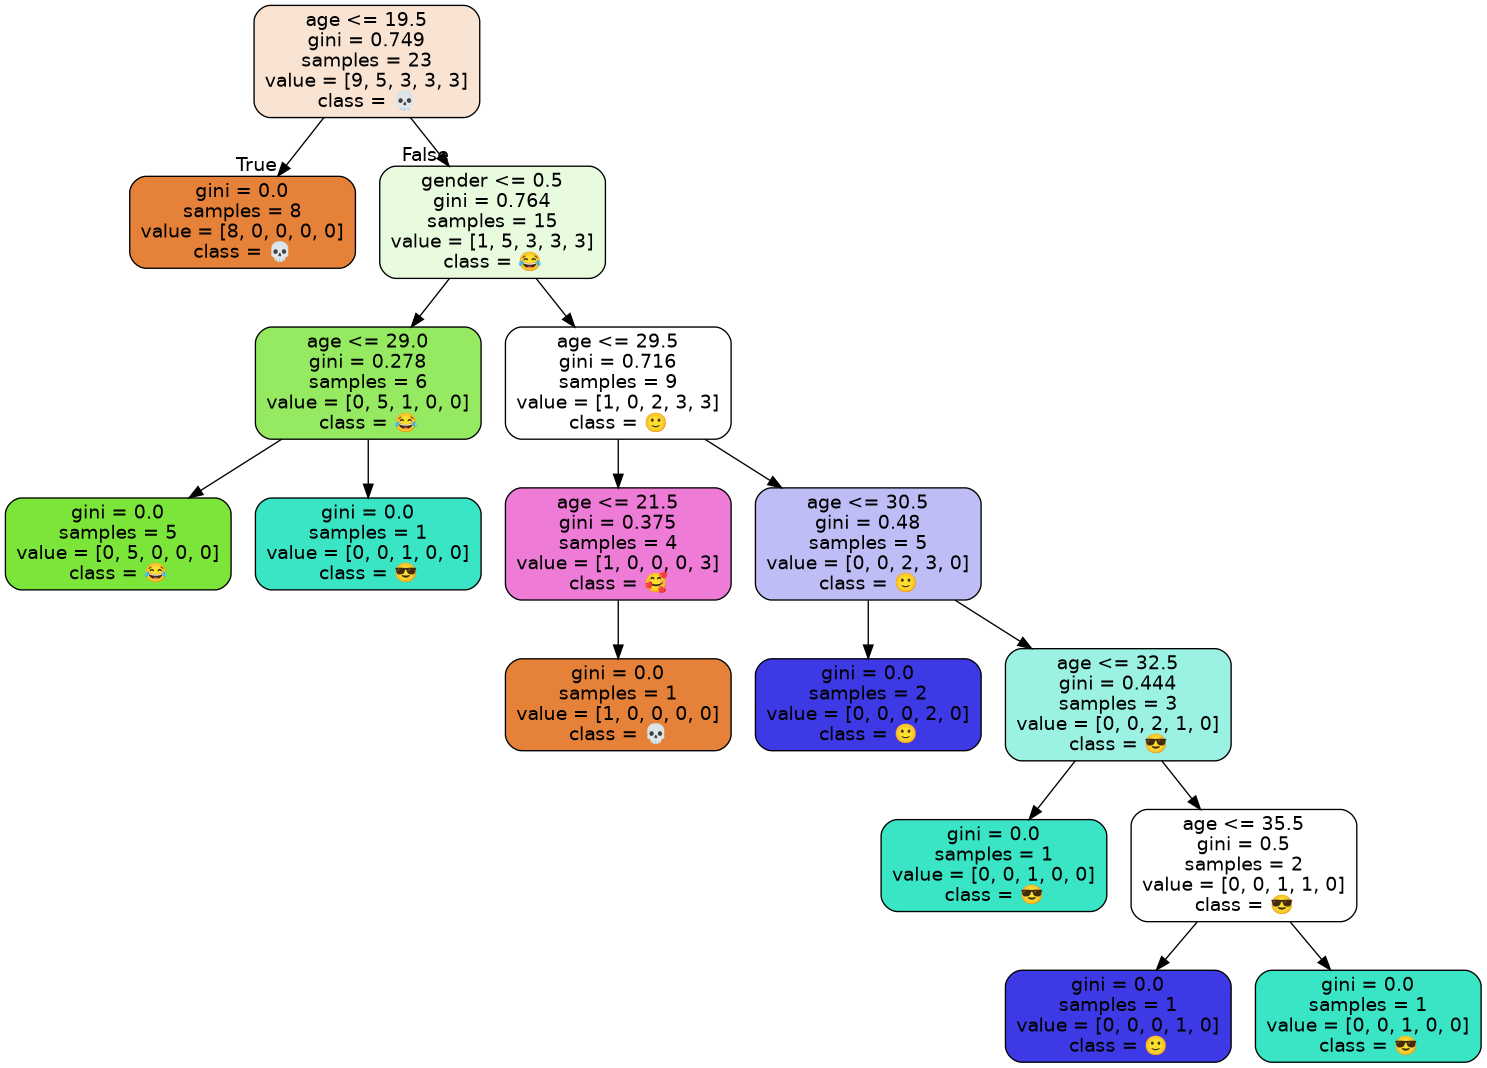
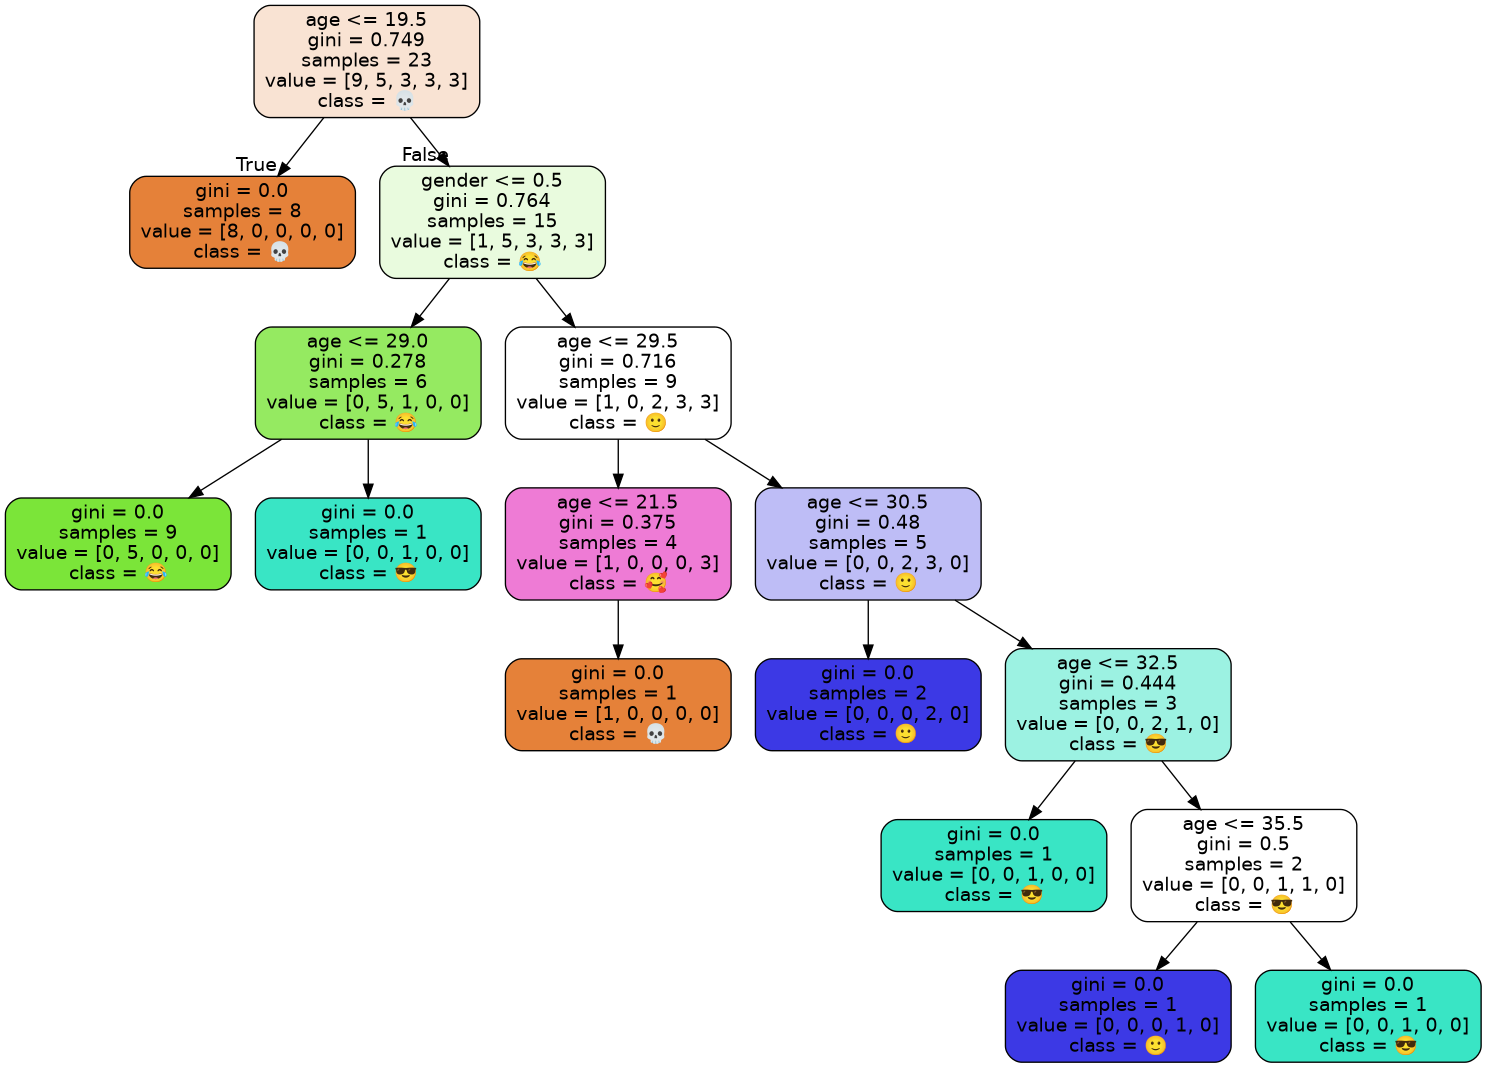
(118, 544) -> (118, 544)
